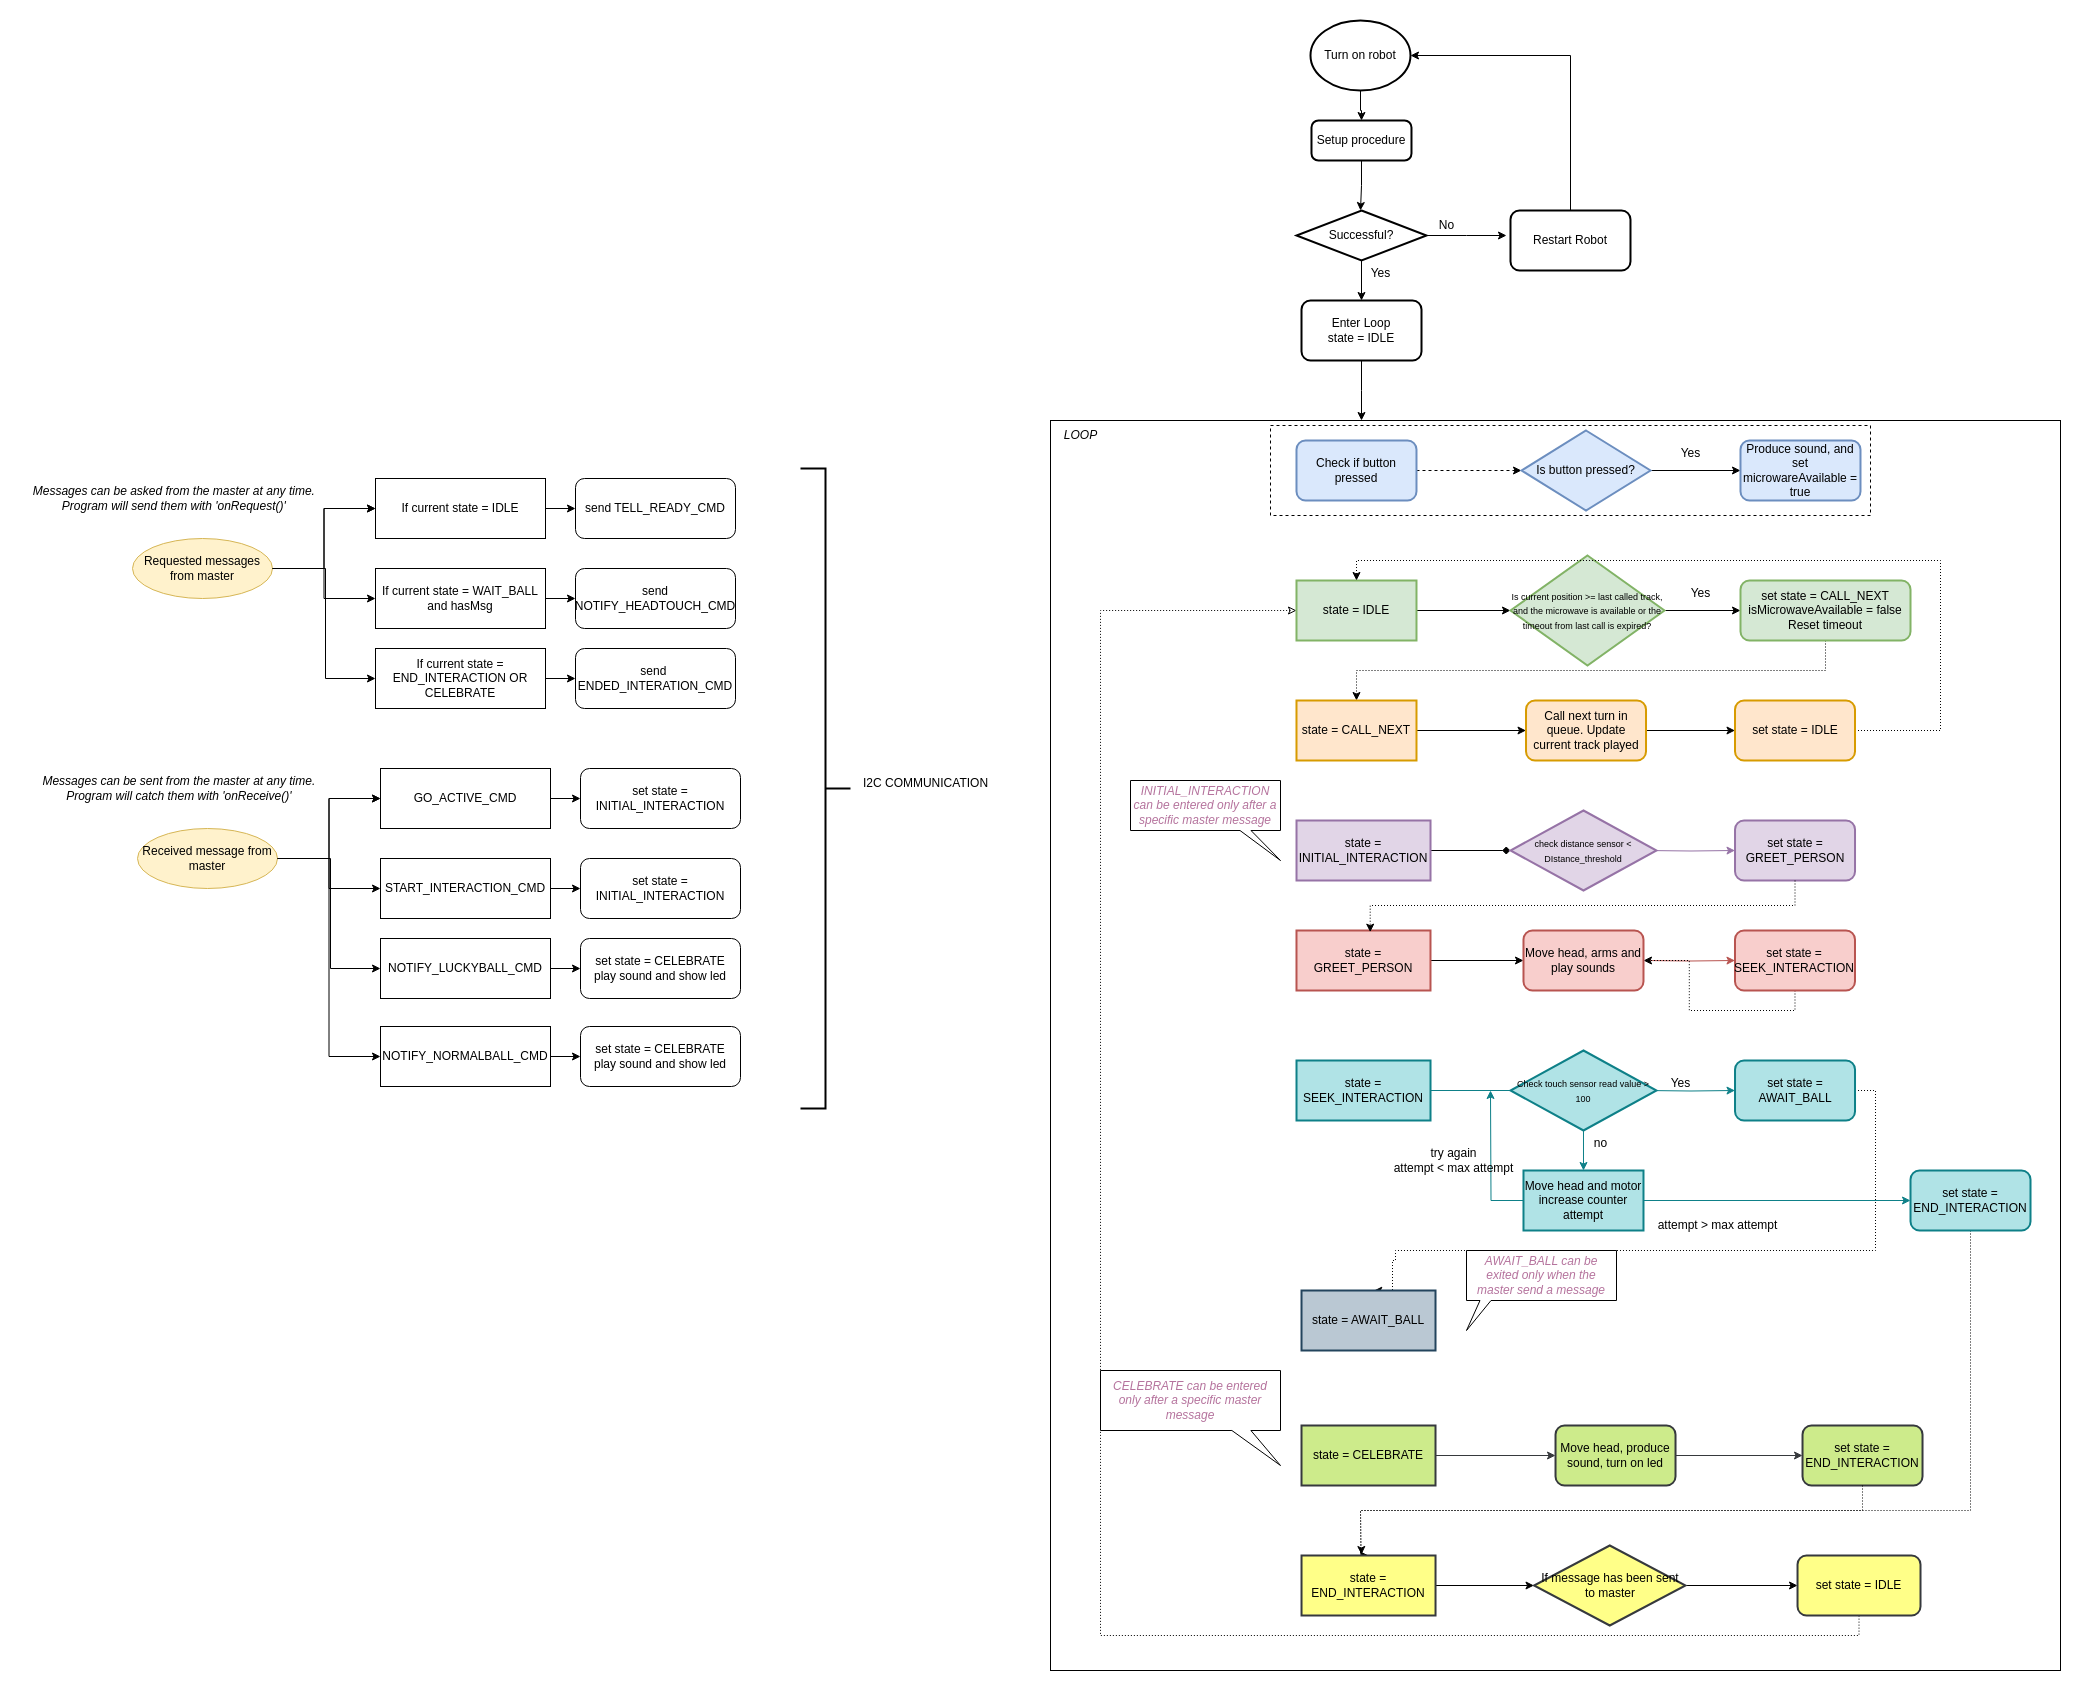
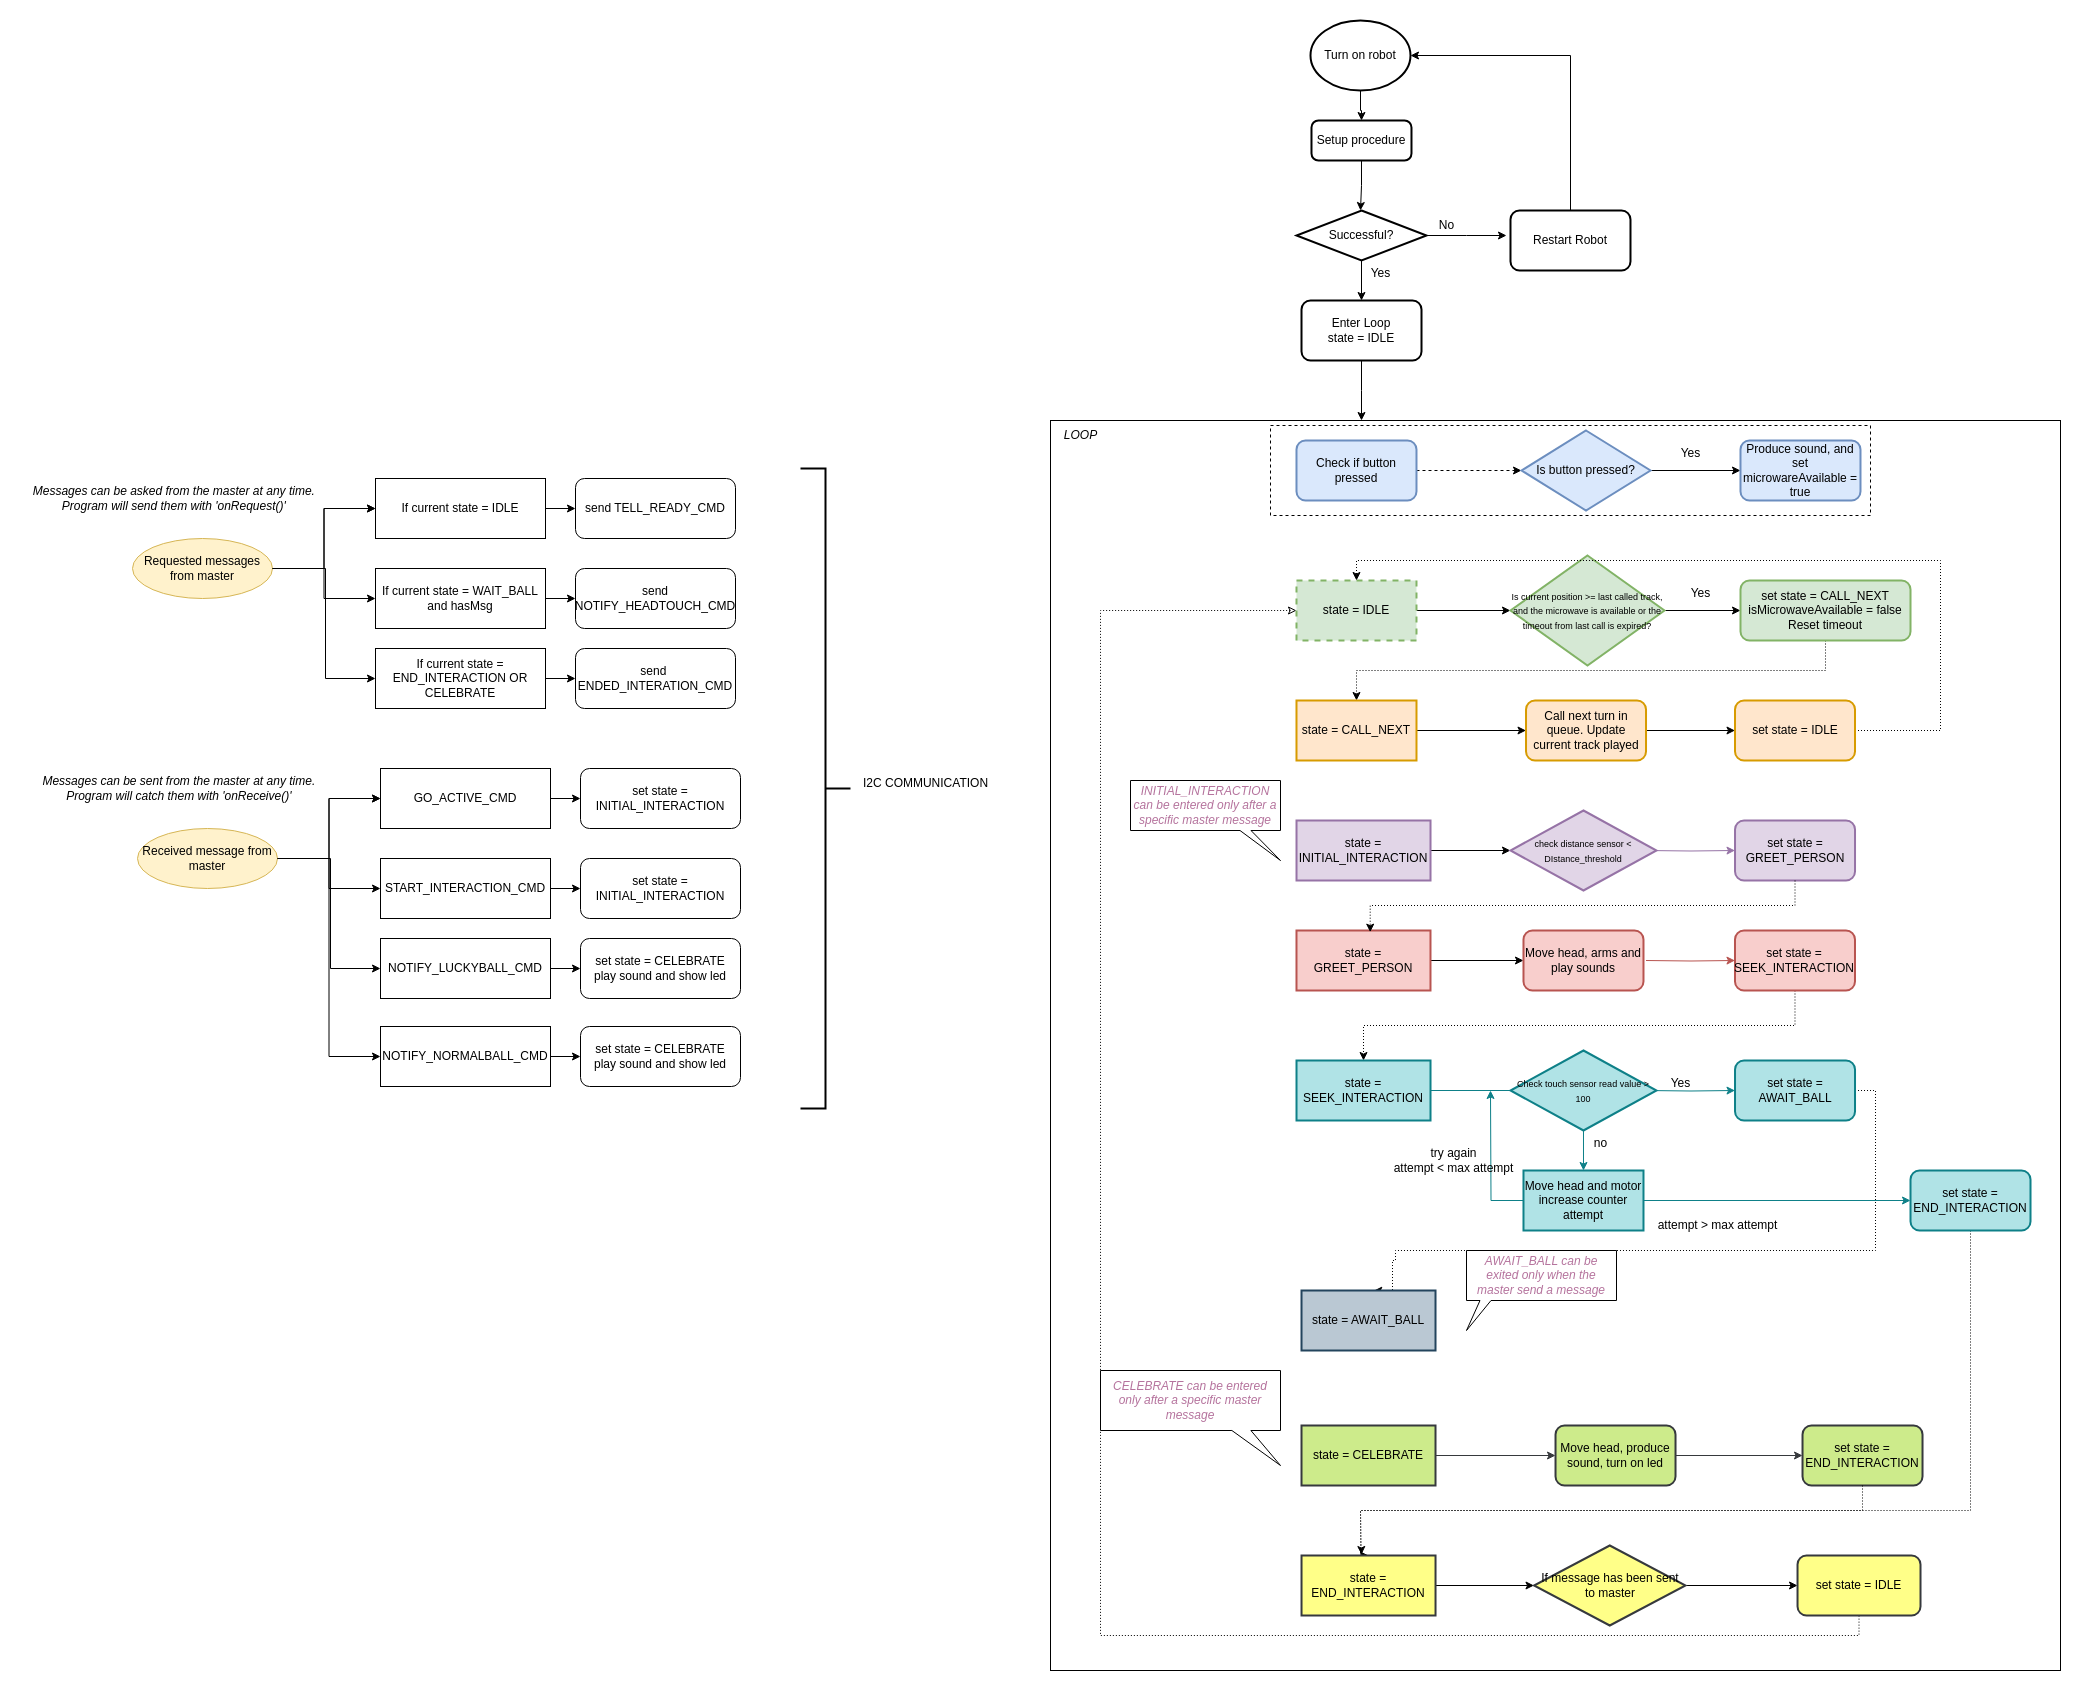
(1356, 611) -> (1356, 611)
(1502, 851) -> (1502, 851)
(1720, 1011) -> (1567, 1026)
